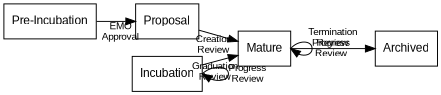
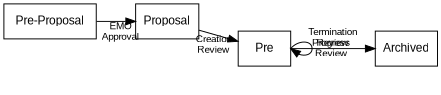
(50, 21) -> (50, 21)
(264, 49) -> (264, 49)
(167, 74) -> none
